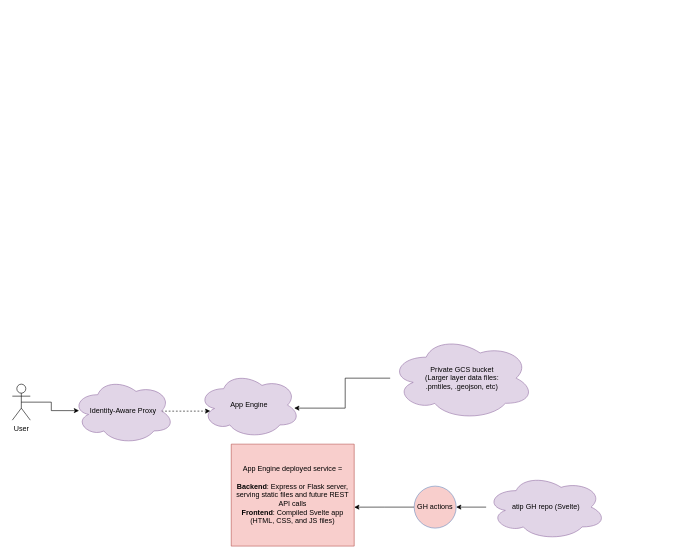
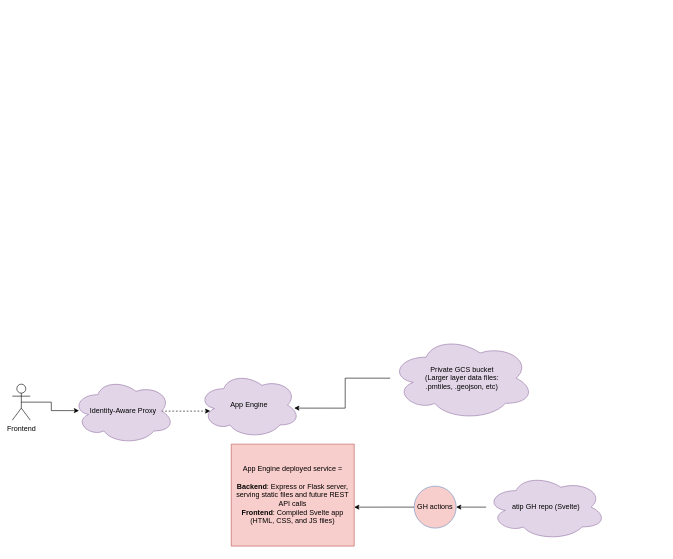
(22, 429) -> (22, 429)
